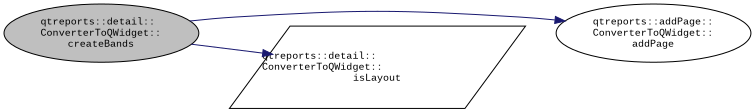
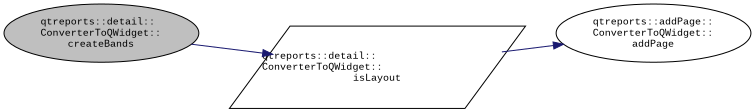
(372, 11) -> (528, 49)
